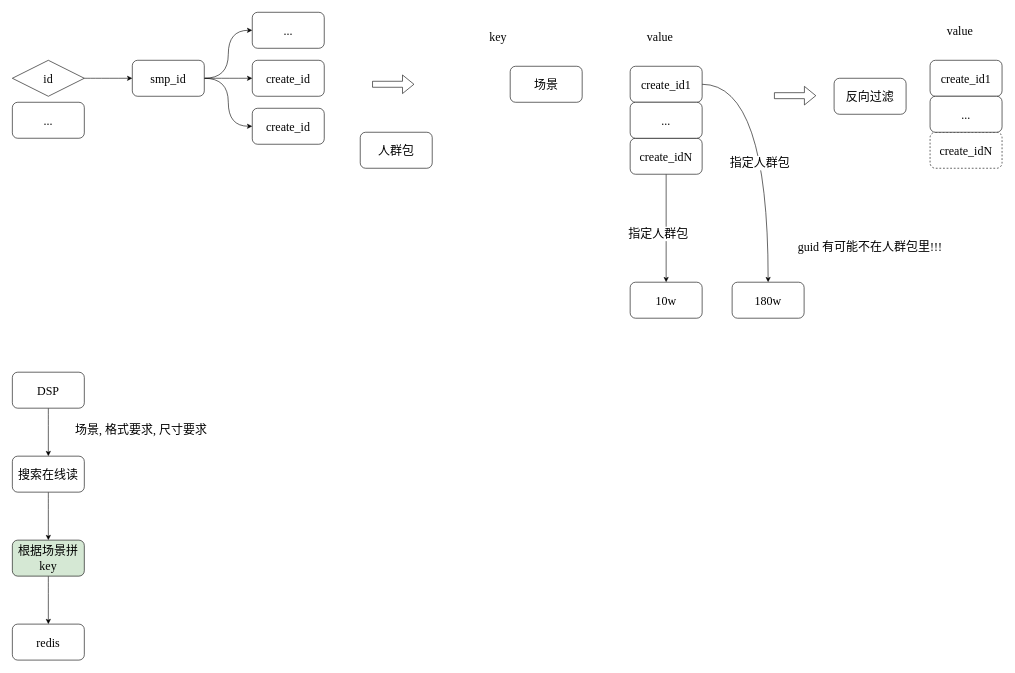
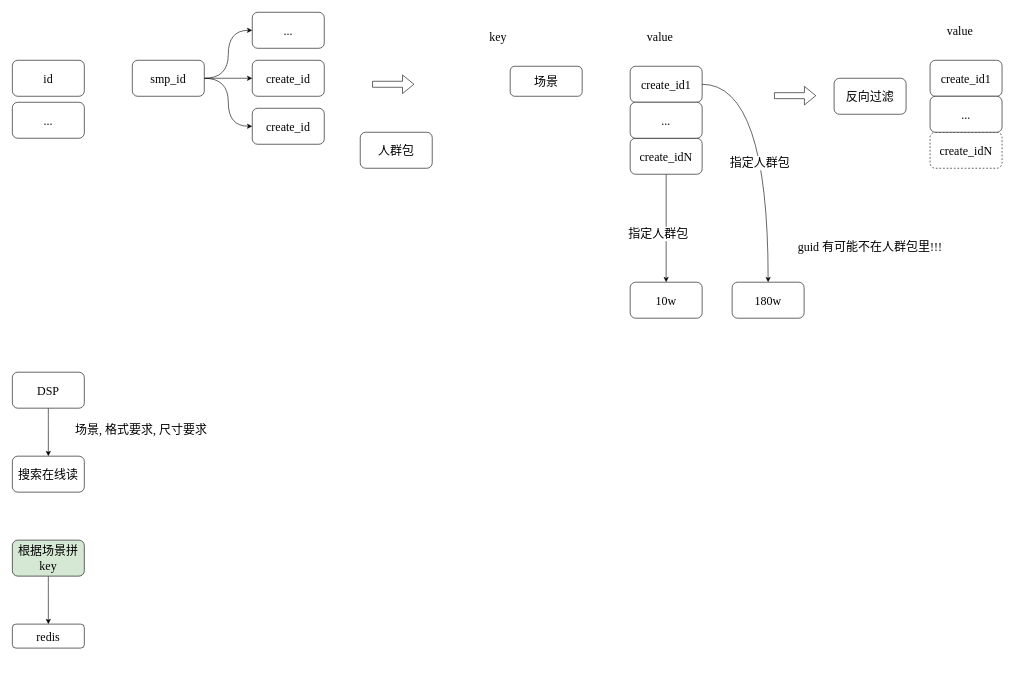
(48, 78) -> (48, 78)
(126, 78) -> none
(546, 84) -> (546, 81)
(48, 534) -> none
(48, 642) -> (48, 636)
